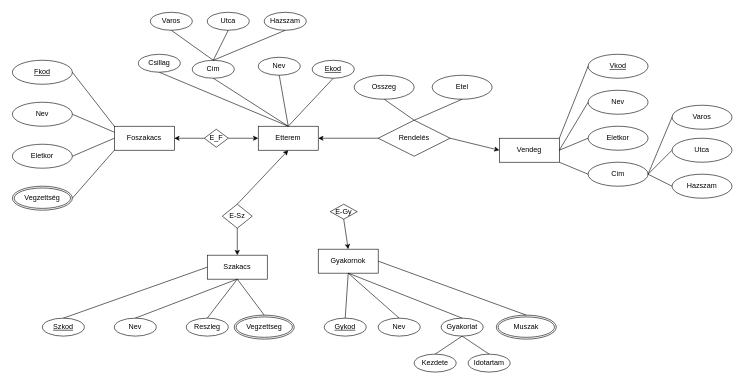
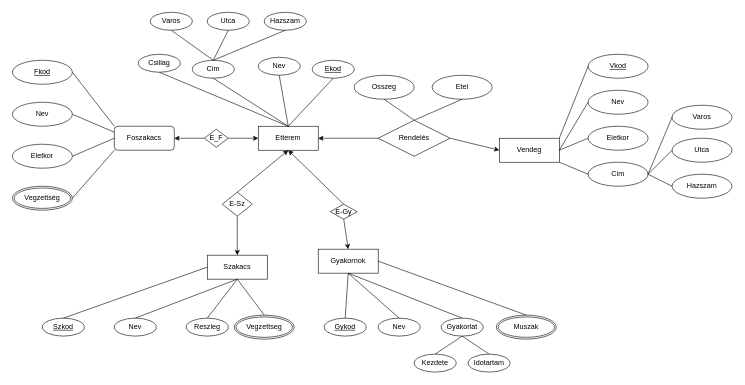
(144, 138) -> (144, 138)
none -> (324, 185)
(237, 216) -> (237, 204)
